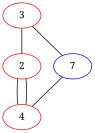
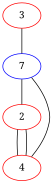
(22, 41) -> (22, 92)
